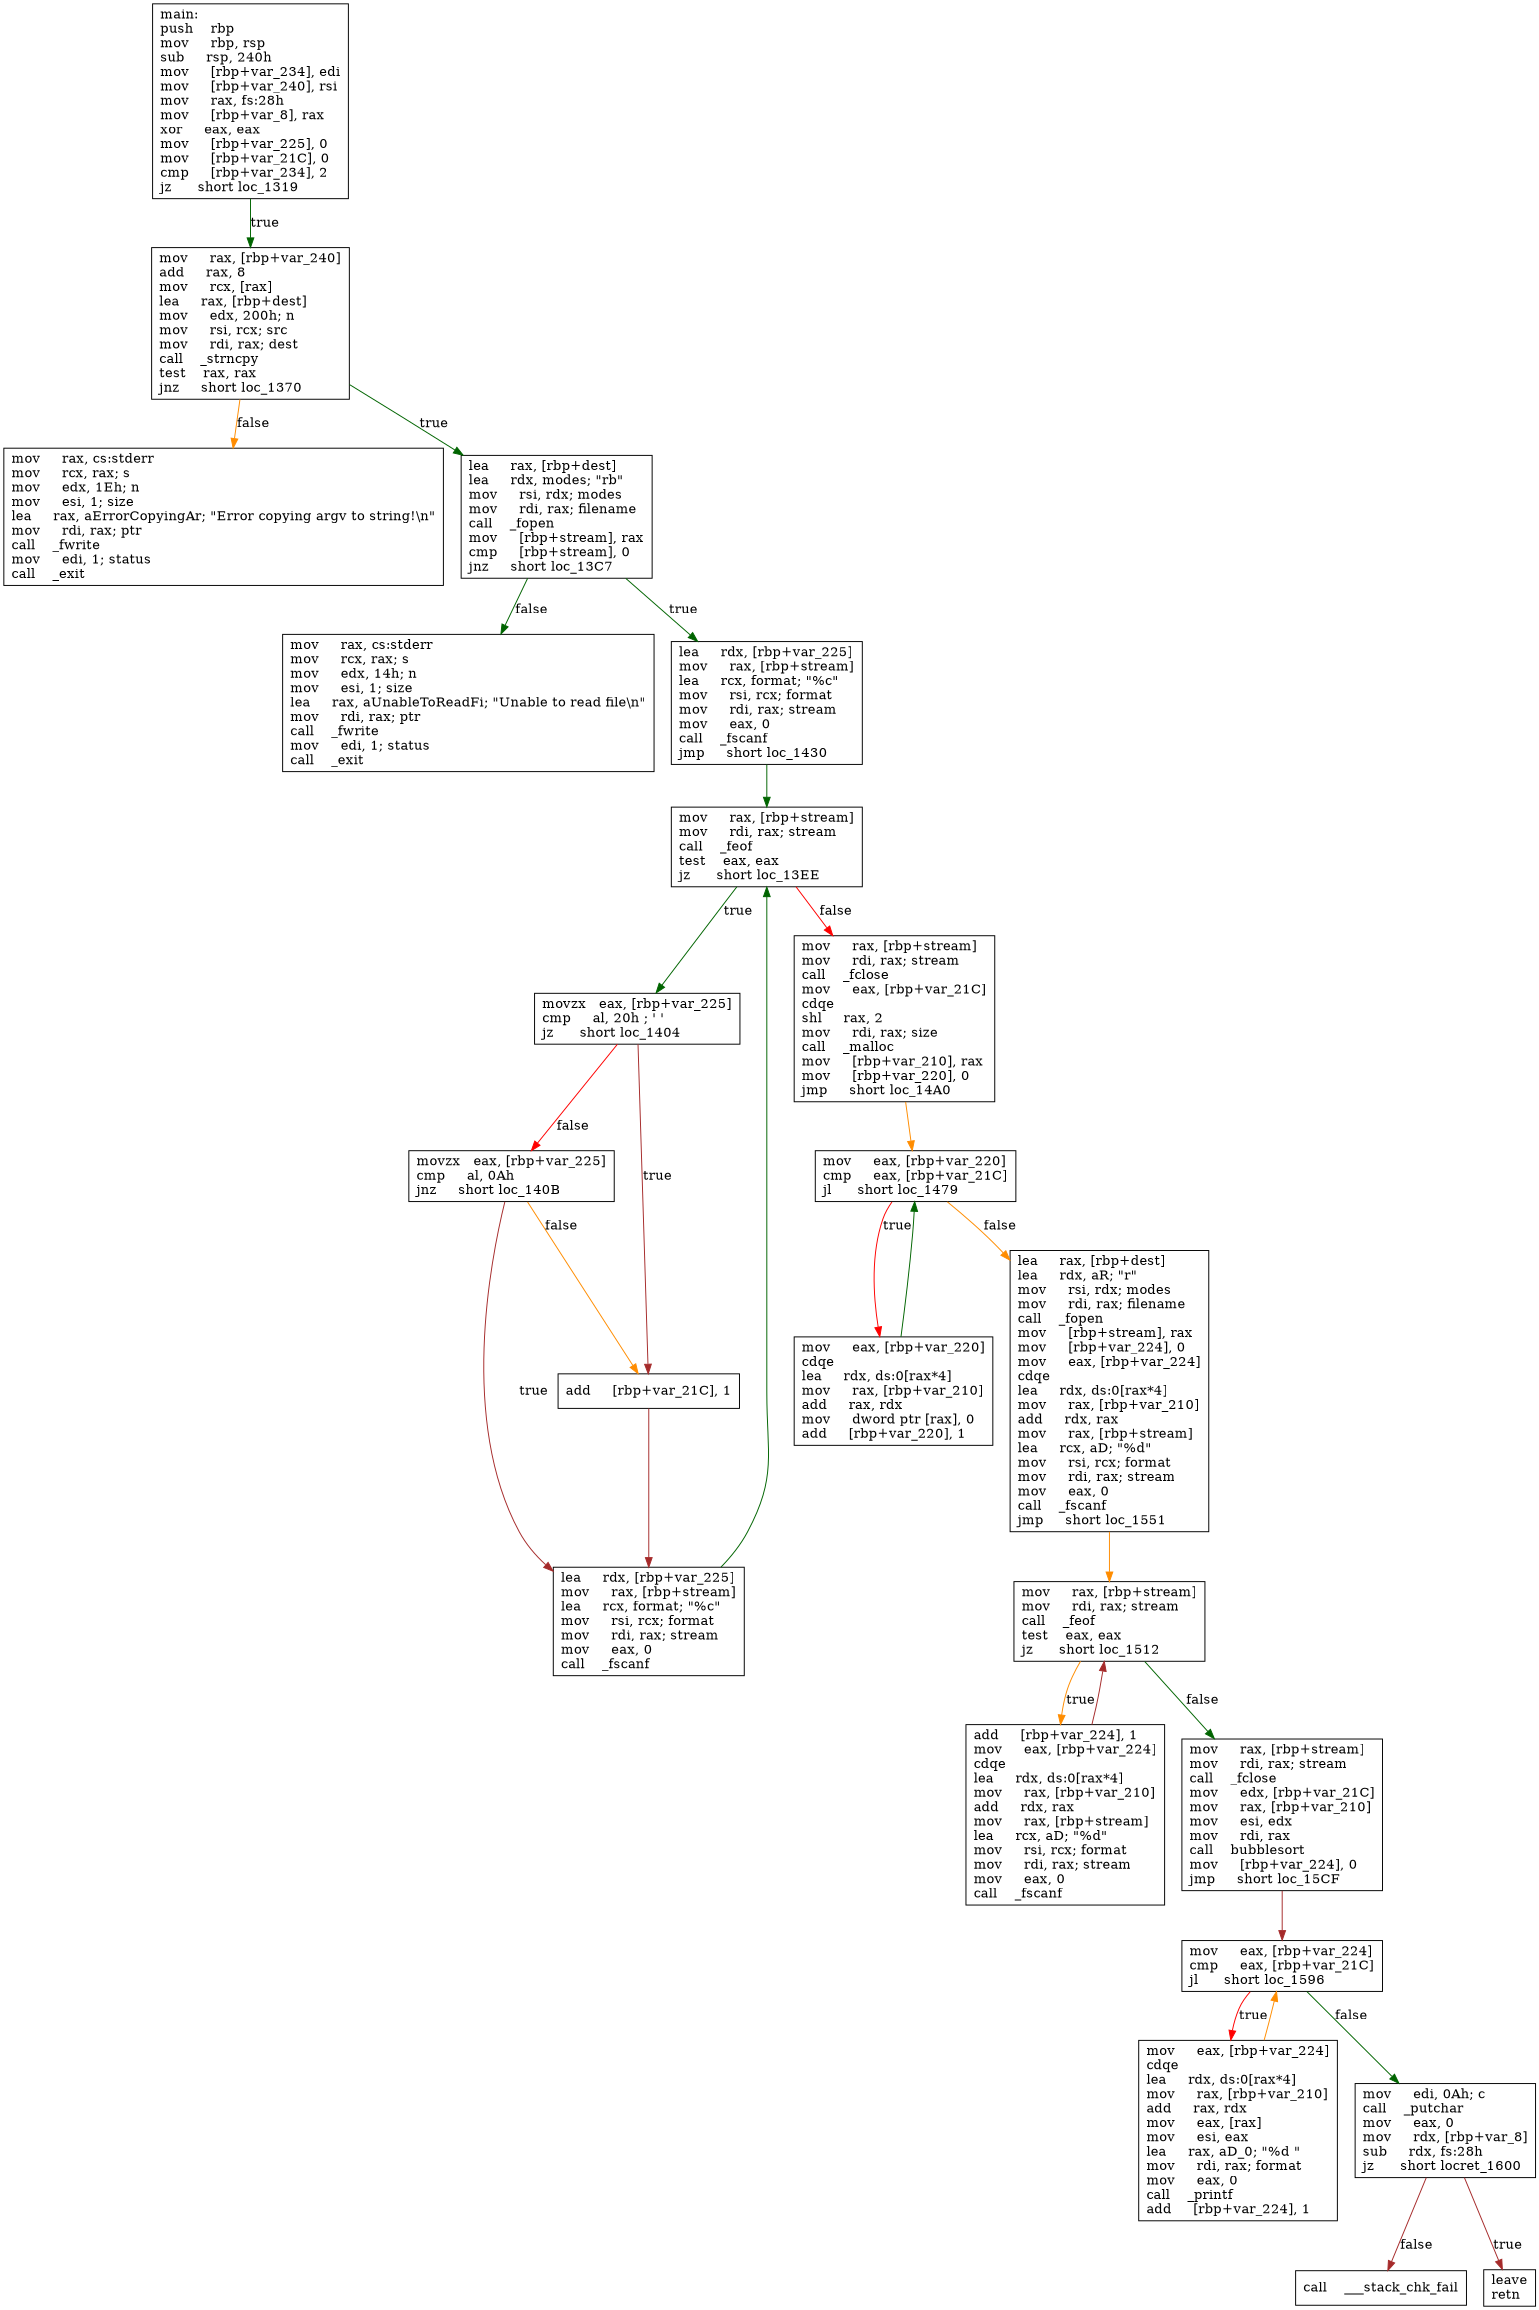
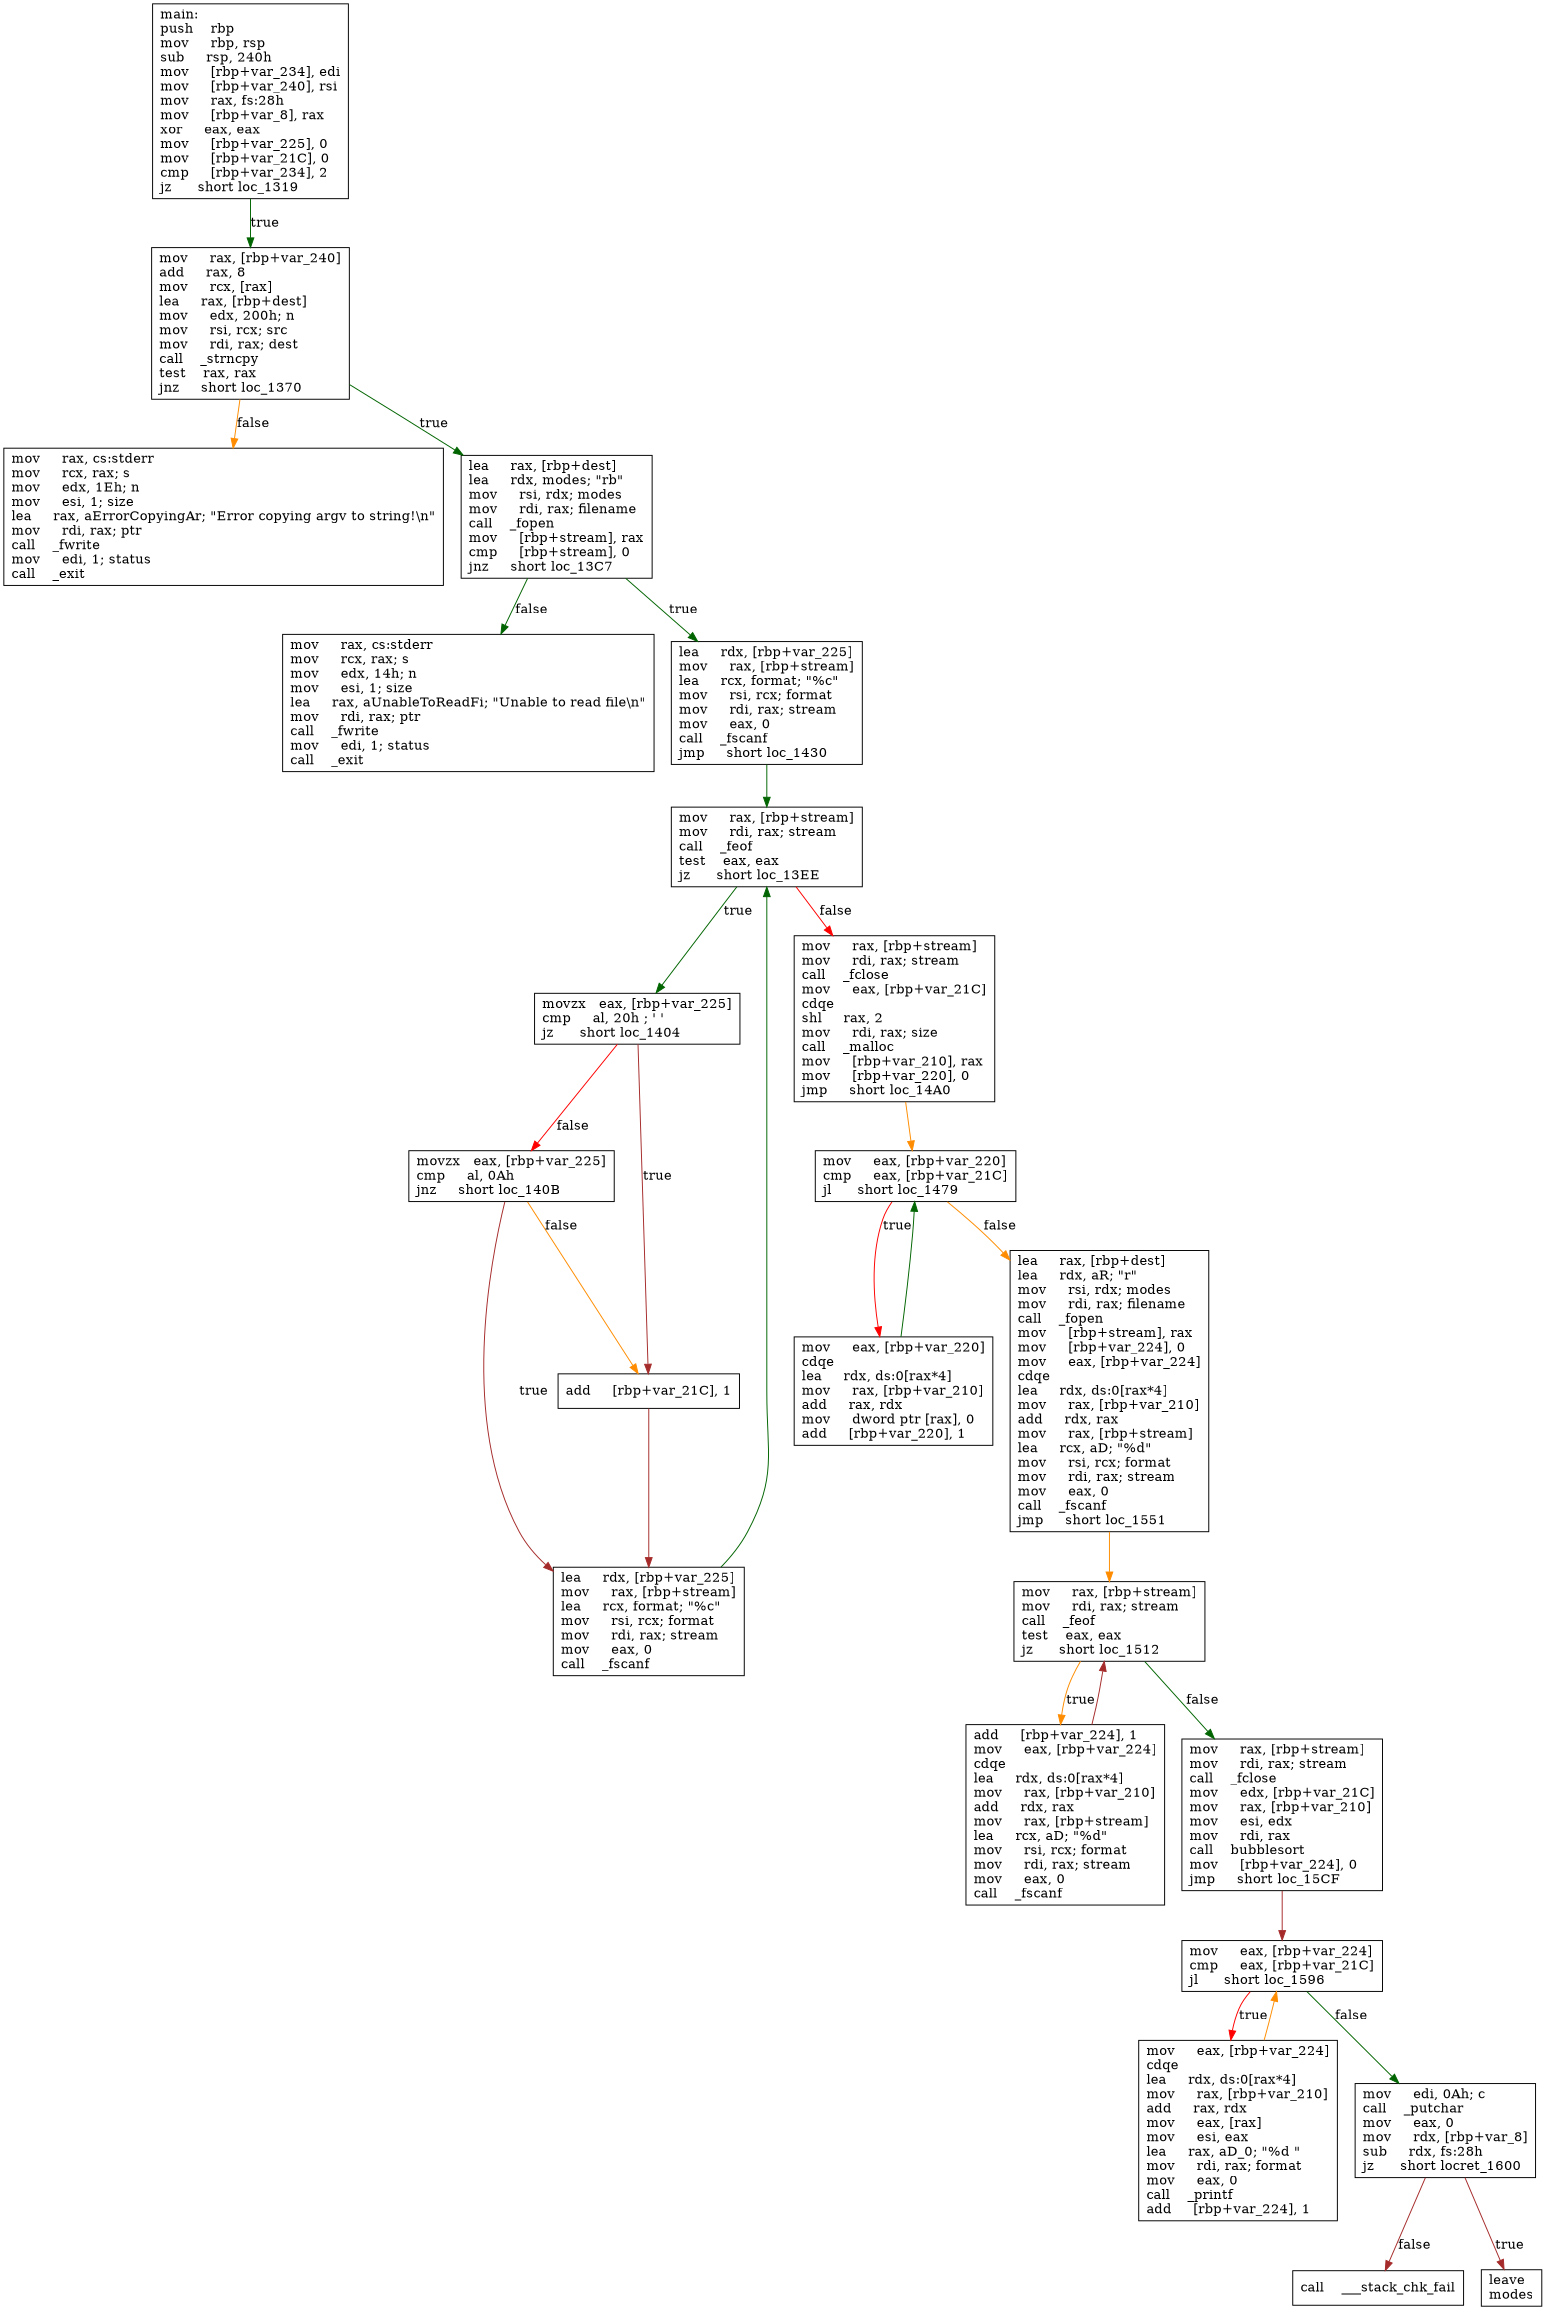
(1510, 2288) -> (1512, 2288)
